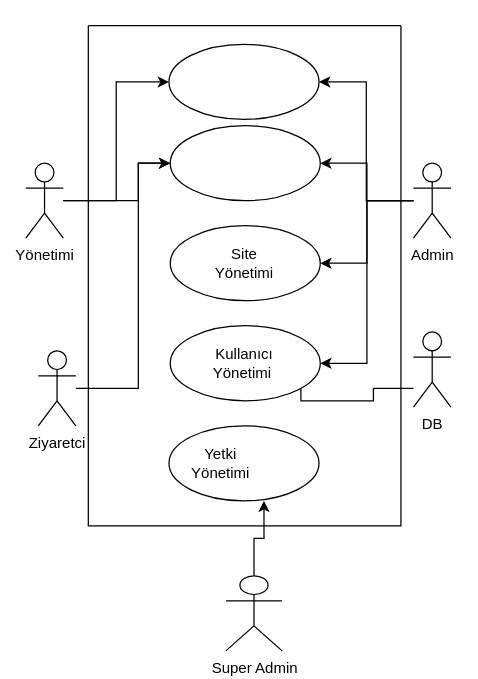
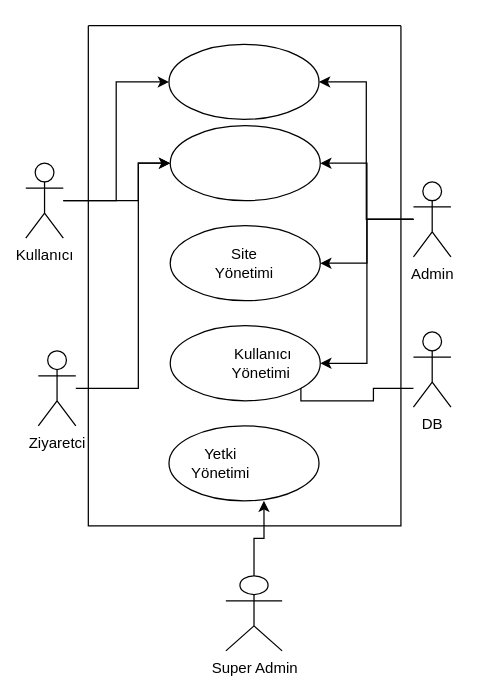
(432, 201) -> (432, 219)
(45, 256) -> (45, 256)
(244, 363) -> (263, 363)
